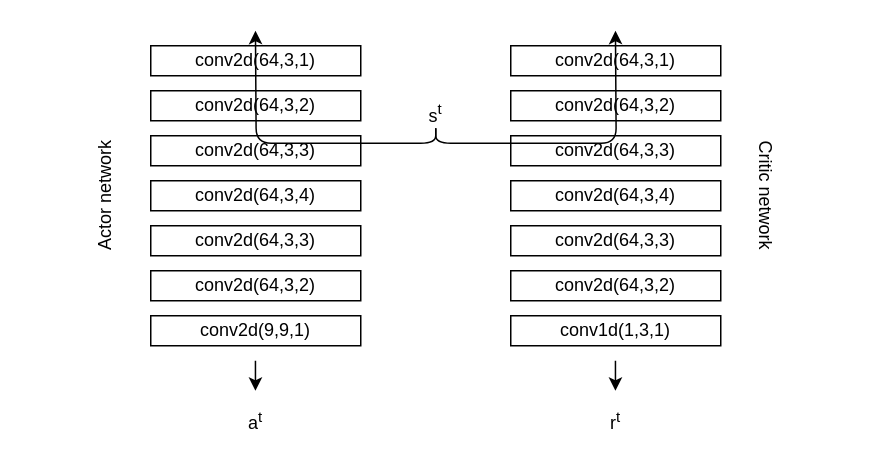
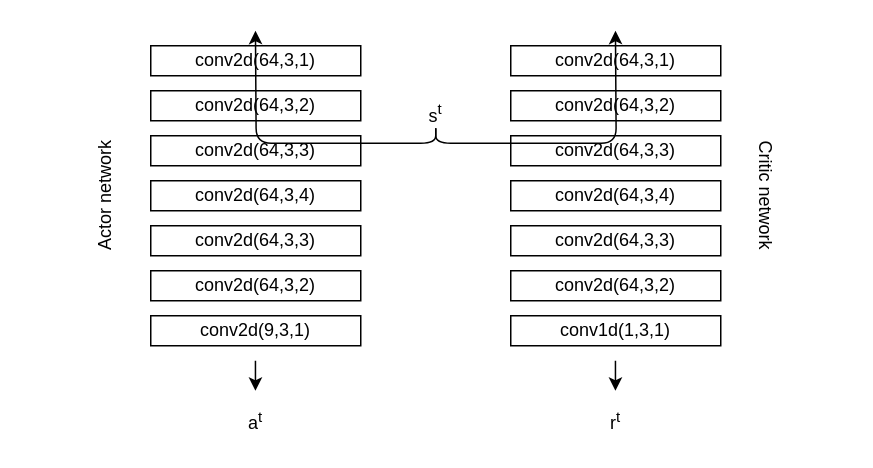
(256, 331) -> (256, 331)
